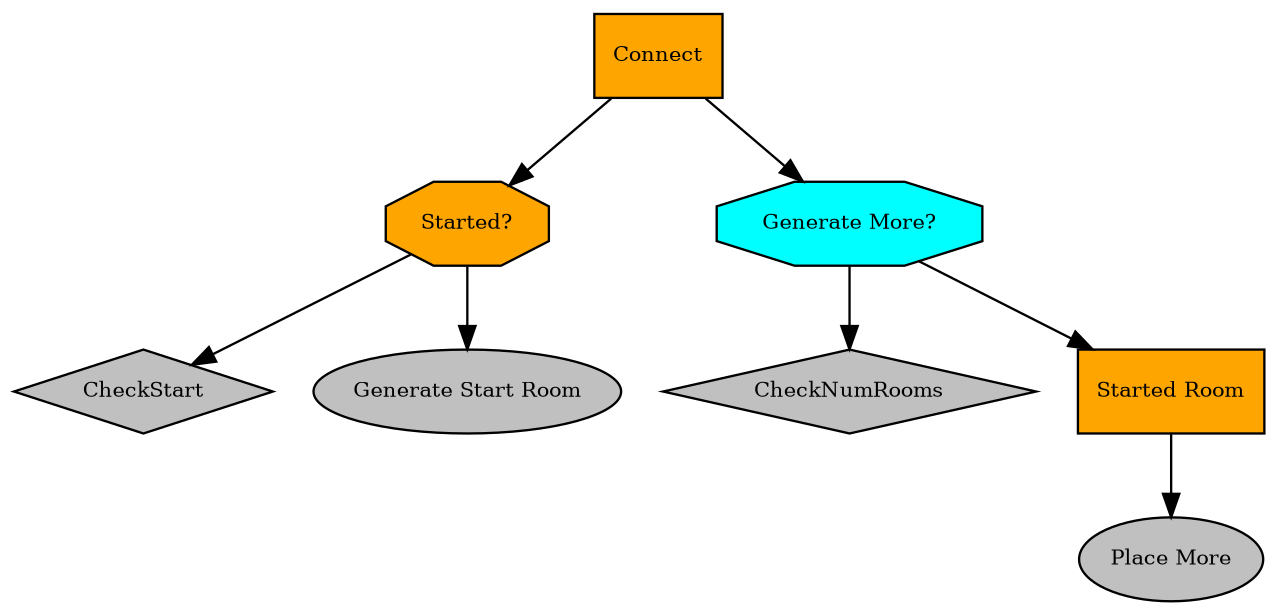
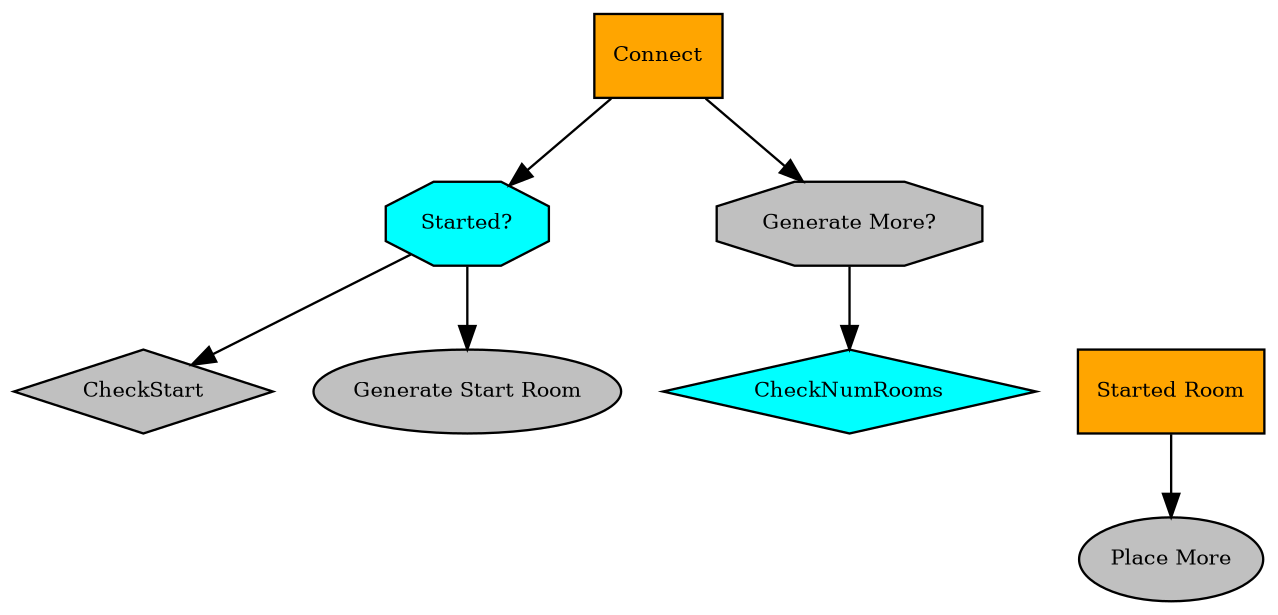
(467, 224) -> (467, 224)
(850, 224) -> (850, 224)
(995, 300) -> none
(850, 392) -> (850, 392)
